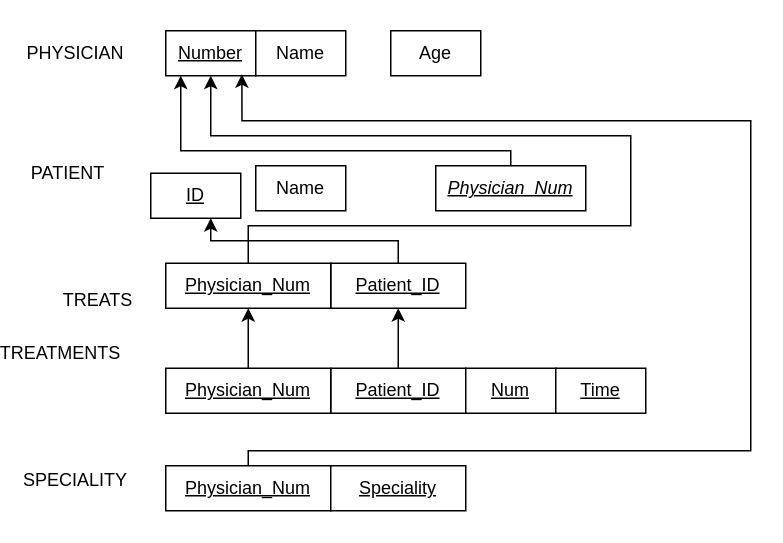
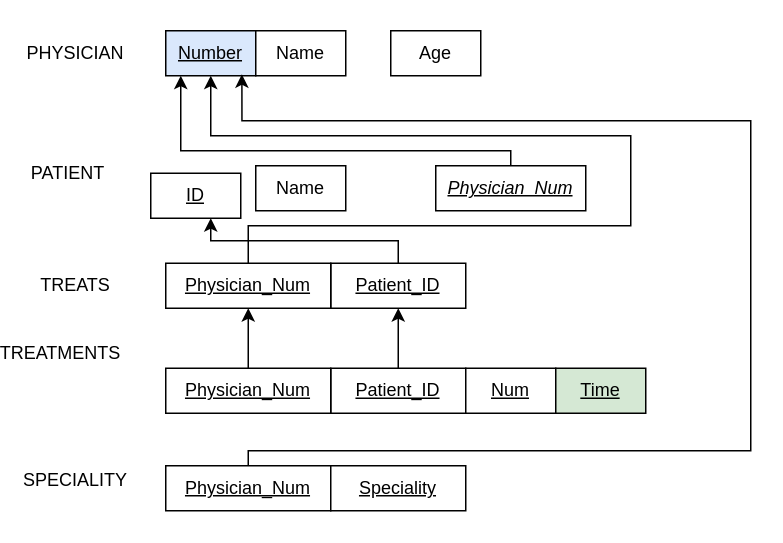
(211, 53) -> (211, 53)
(98, 301) -> (76, 286)
(601, 391) -> (601, 391)
